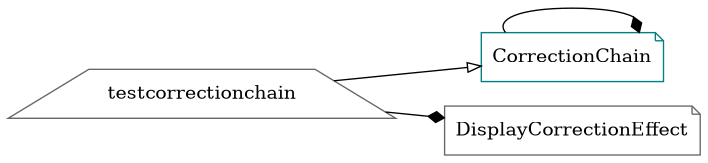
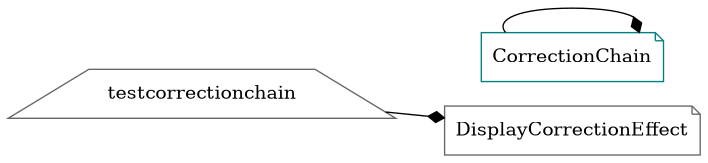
(401, 74) -> none
